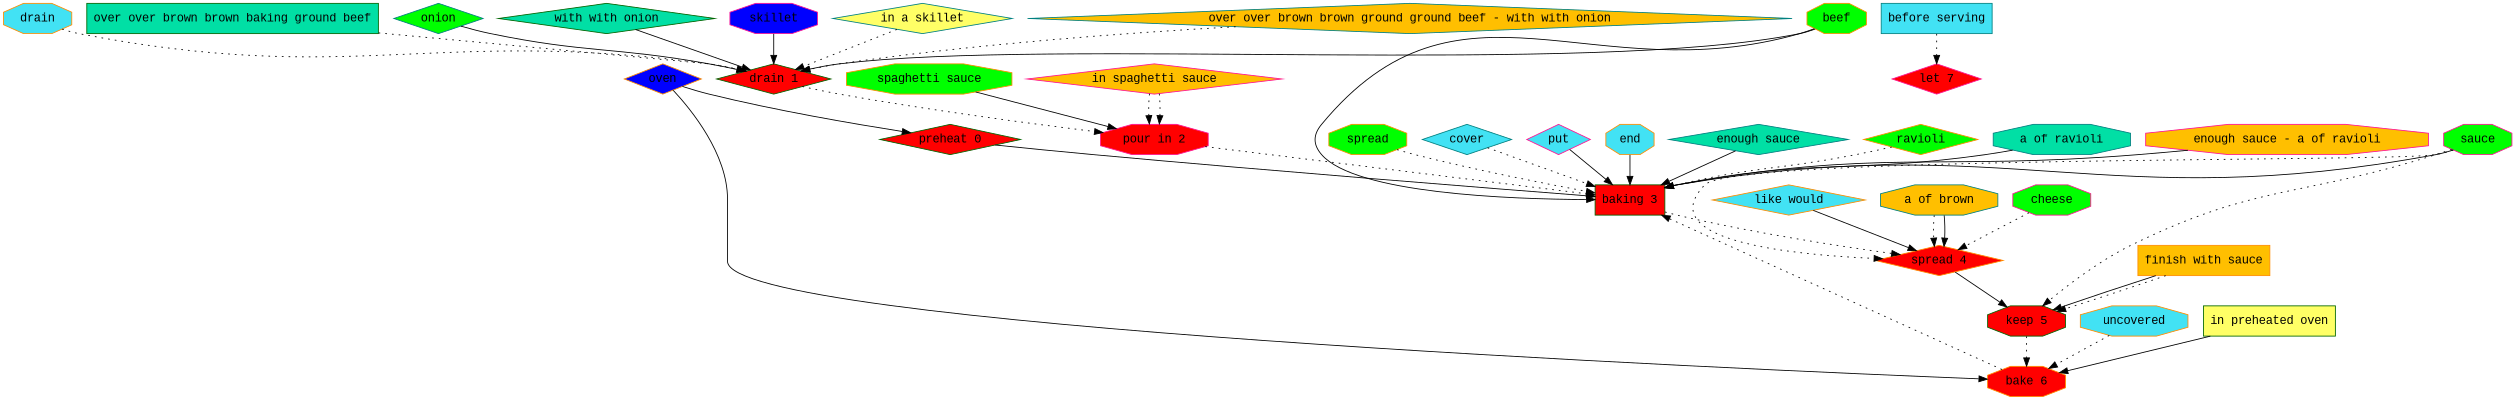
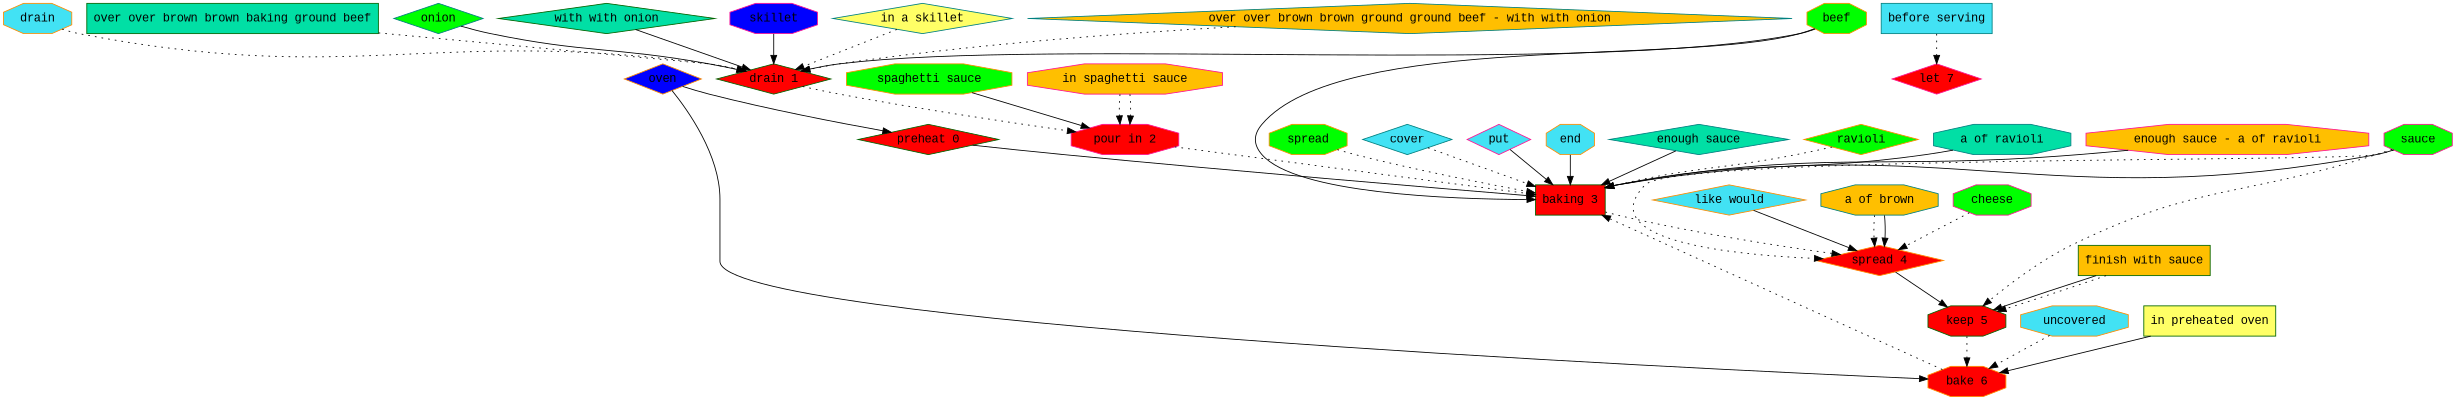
(1154, 79) -> (1125, 79)
(2204, 260) -> (2144, 260)
